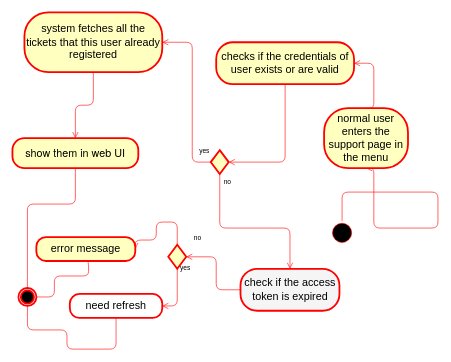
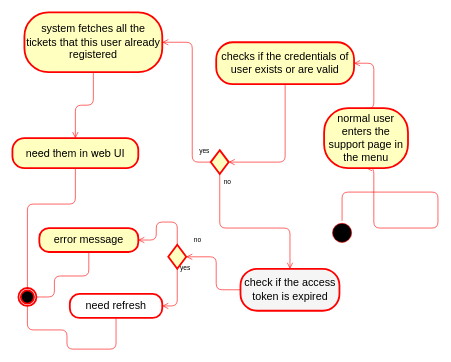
(75, 153) -> (75, 153)
(86, 249) -> (89, 240)
